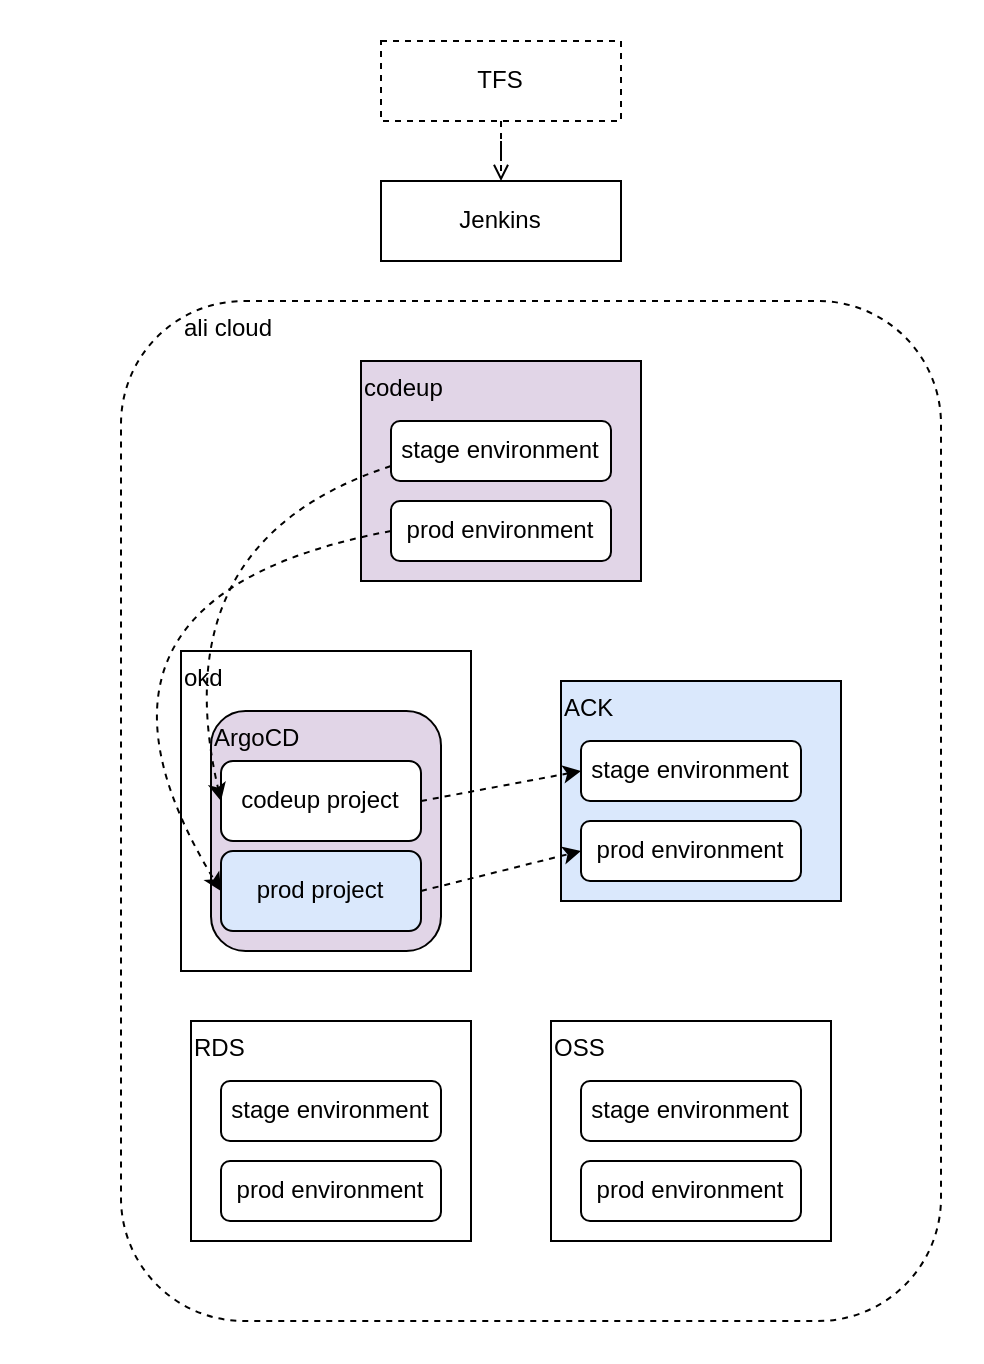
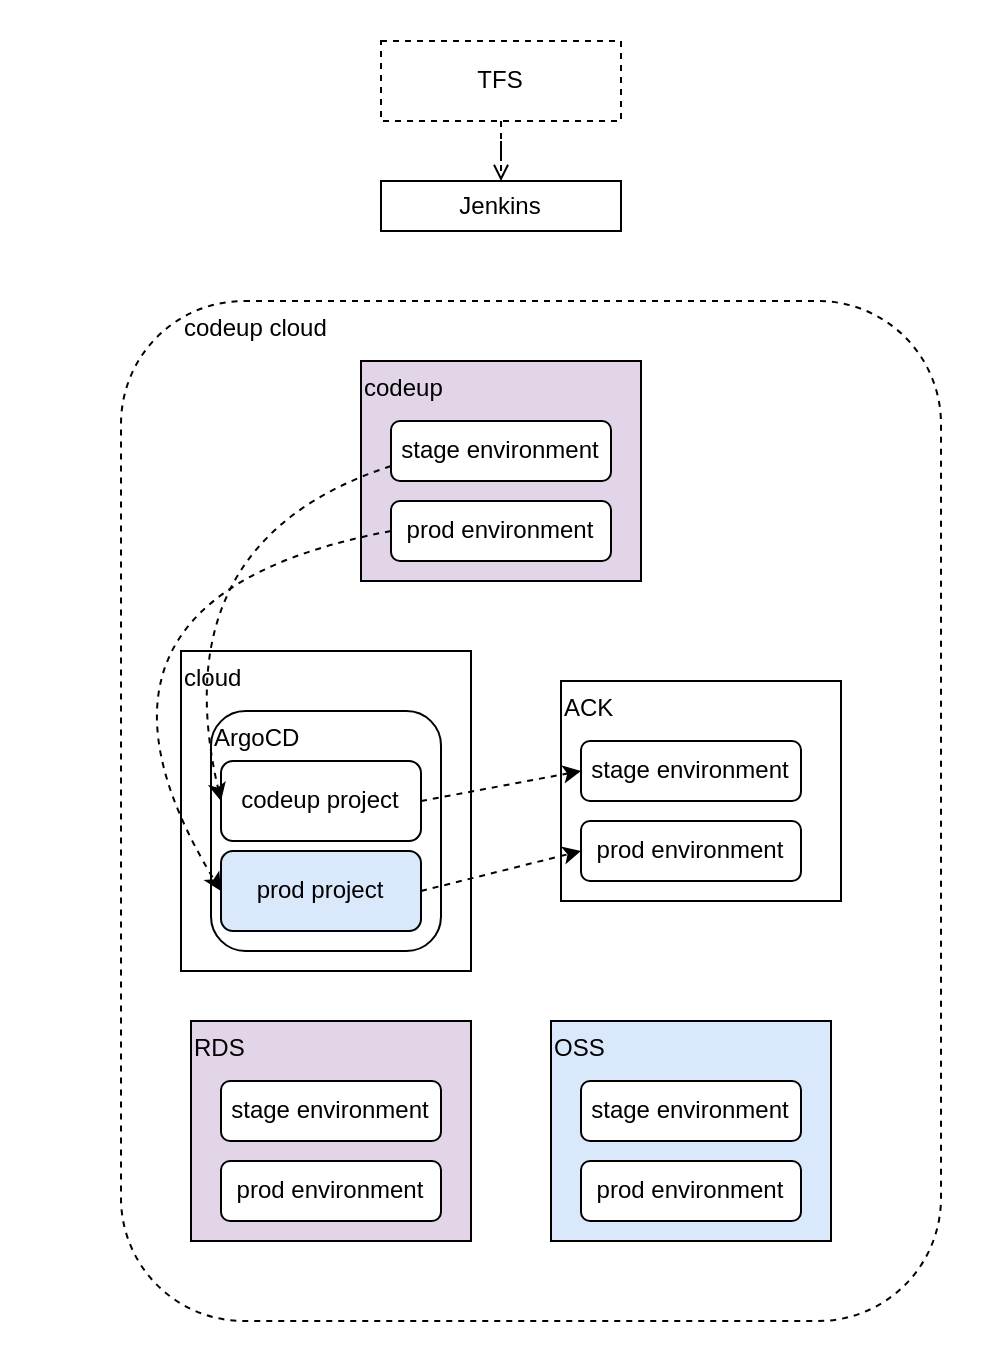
(501, 221) -> (501, 206)
(173, 329) -> (199, 329)
(205, 679) -> (215, 679)
(585, 709) -> (585, 709)
(255, 739) -> (255, 739)
(215, 1049) -> (215, 1049)
(575, 1049) -> (575, 1049)
